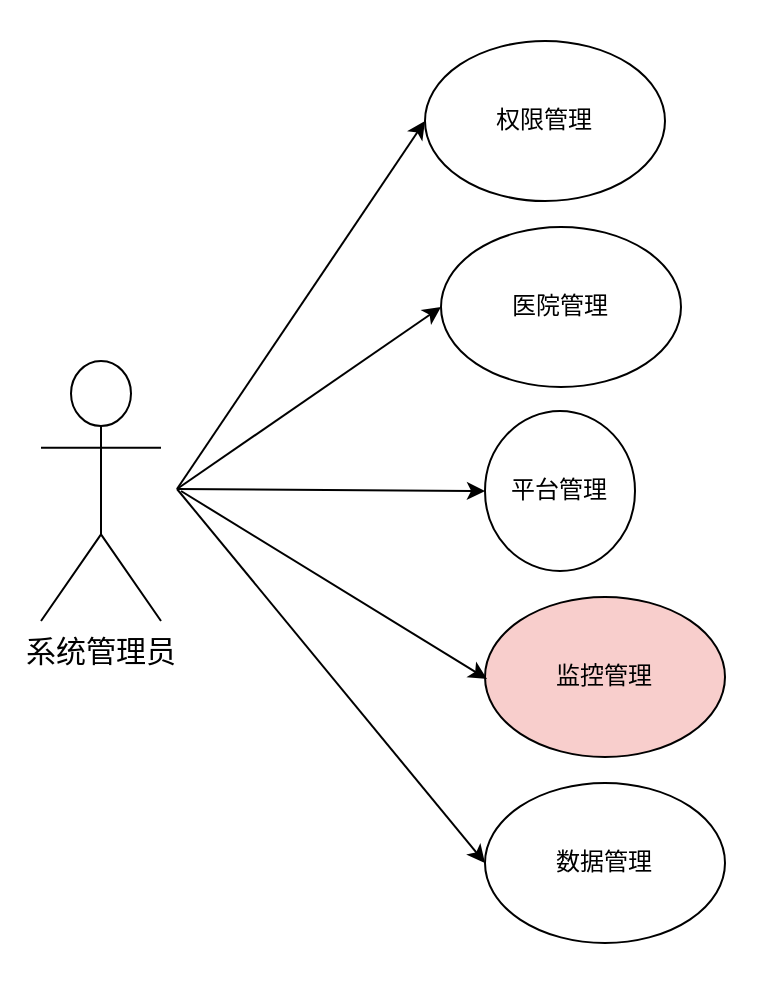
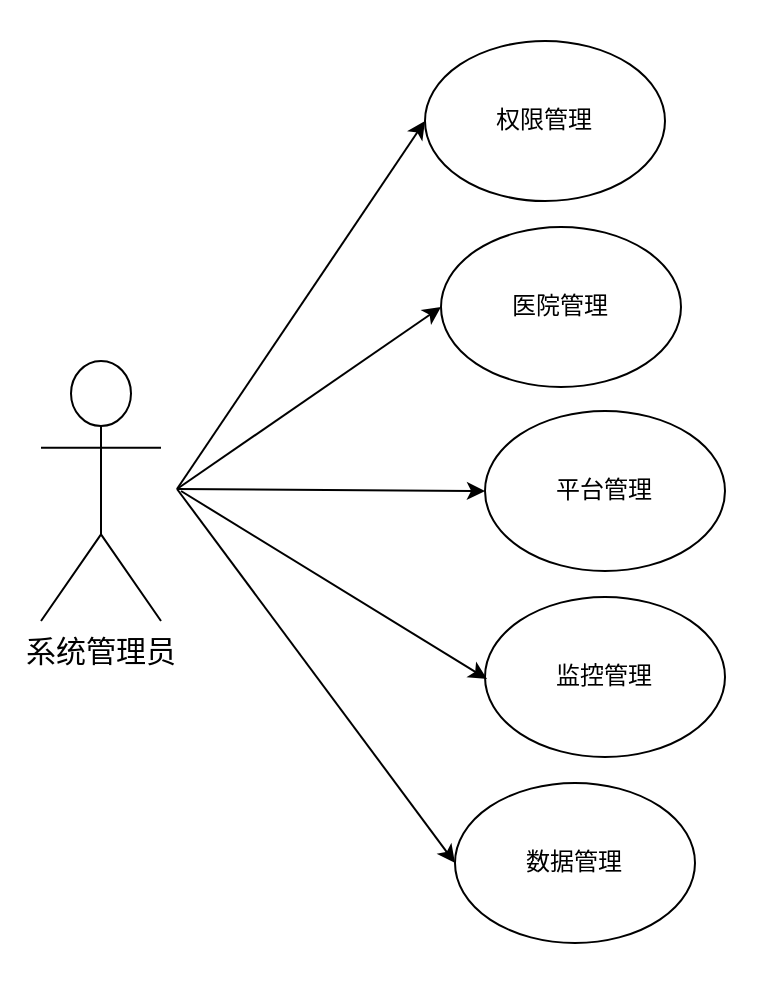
(560, 491) -> (605, 491)
(605, 677) -> (605, 677)
(605, 863) -> (575, 863)
